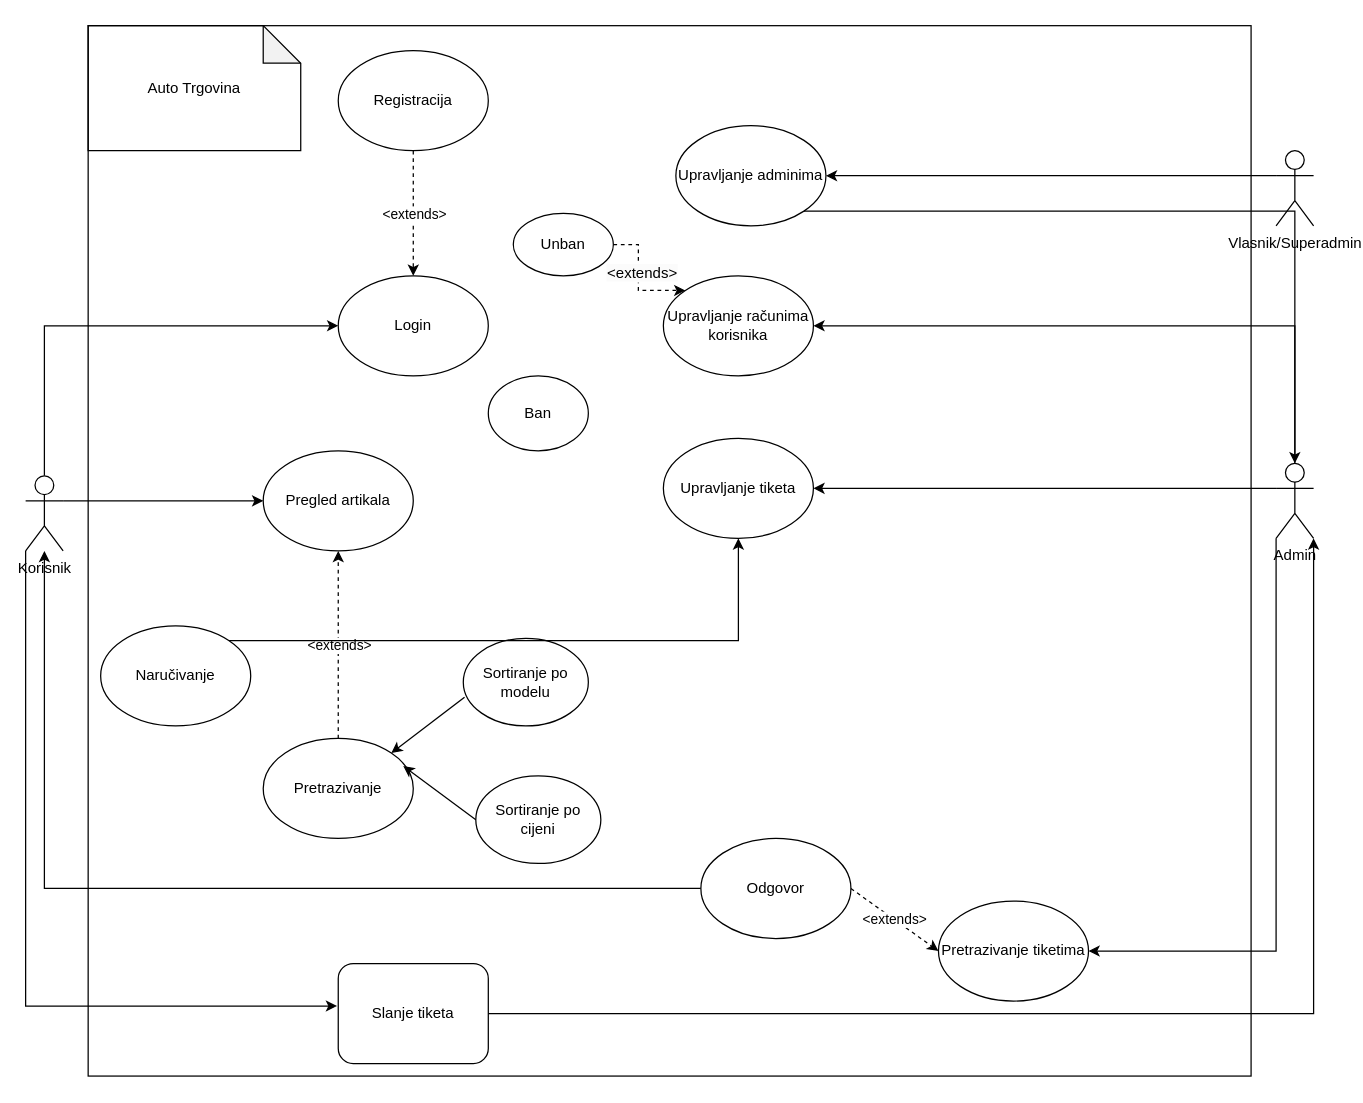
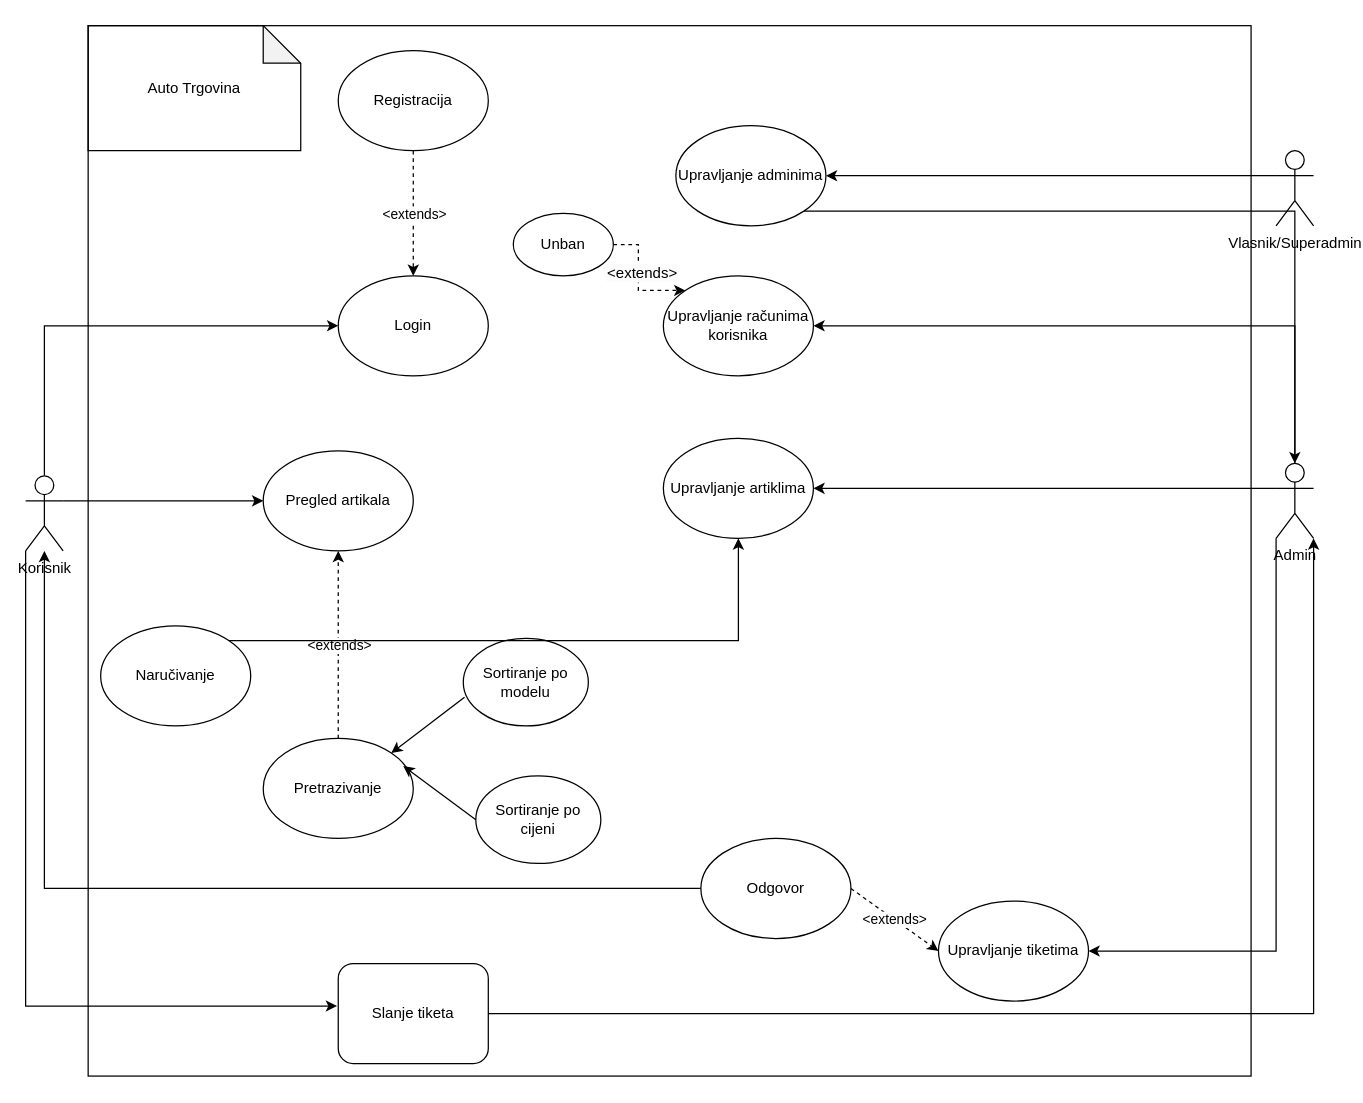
(538, 413) -> none
(738, 488) -> (738, 488)
(1013, 951) -> (1013, 951)
